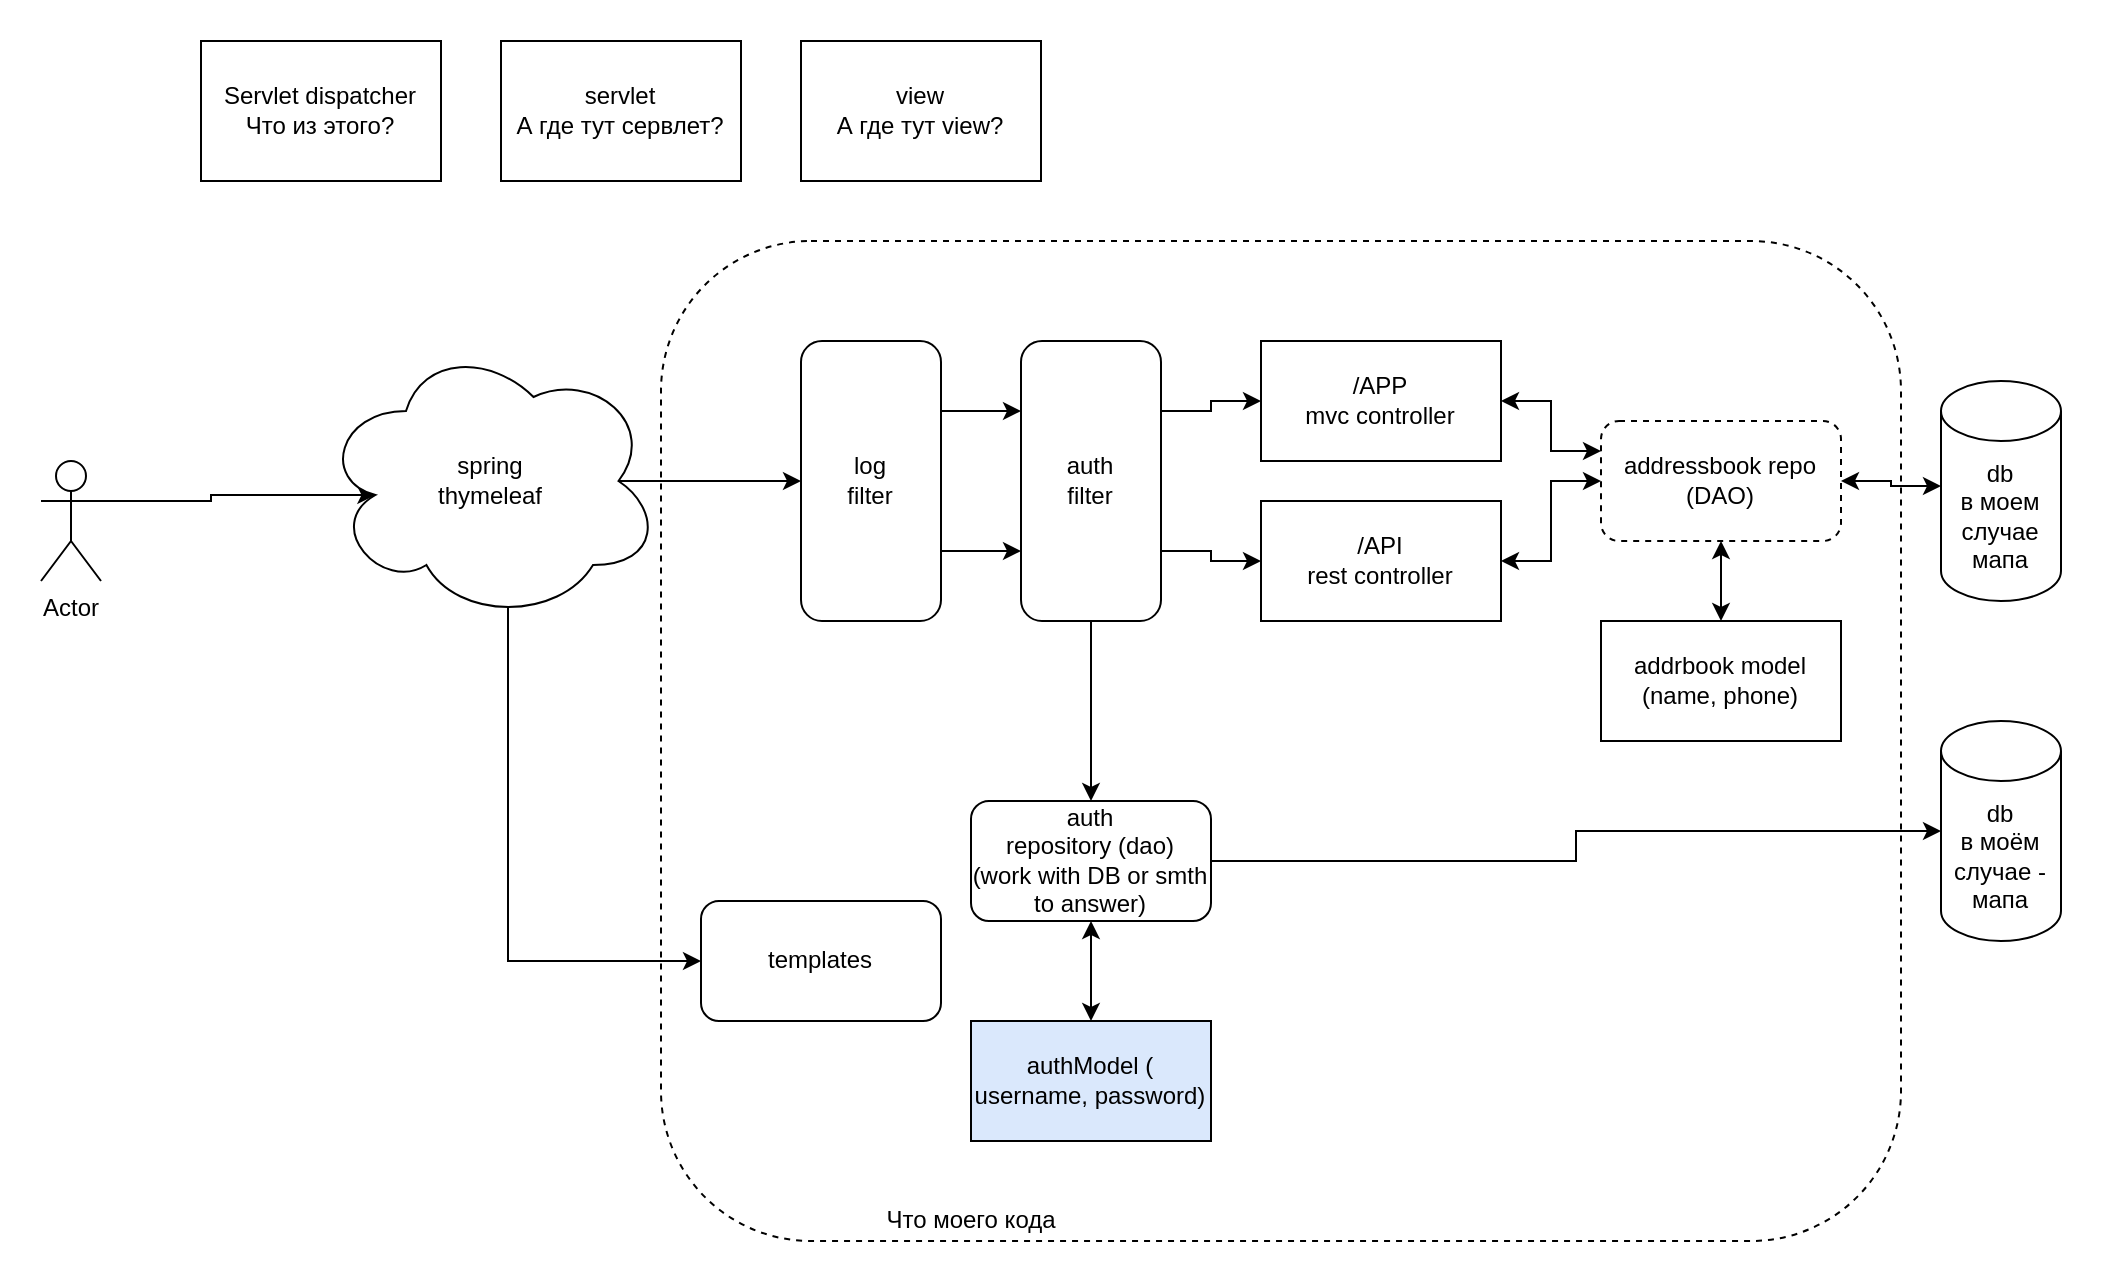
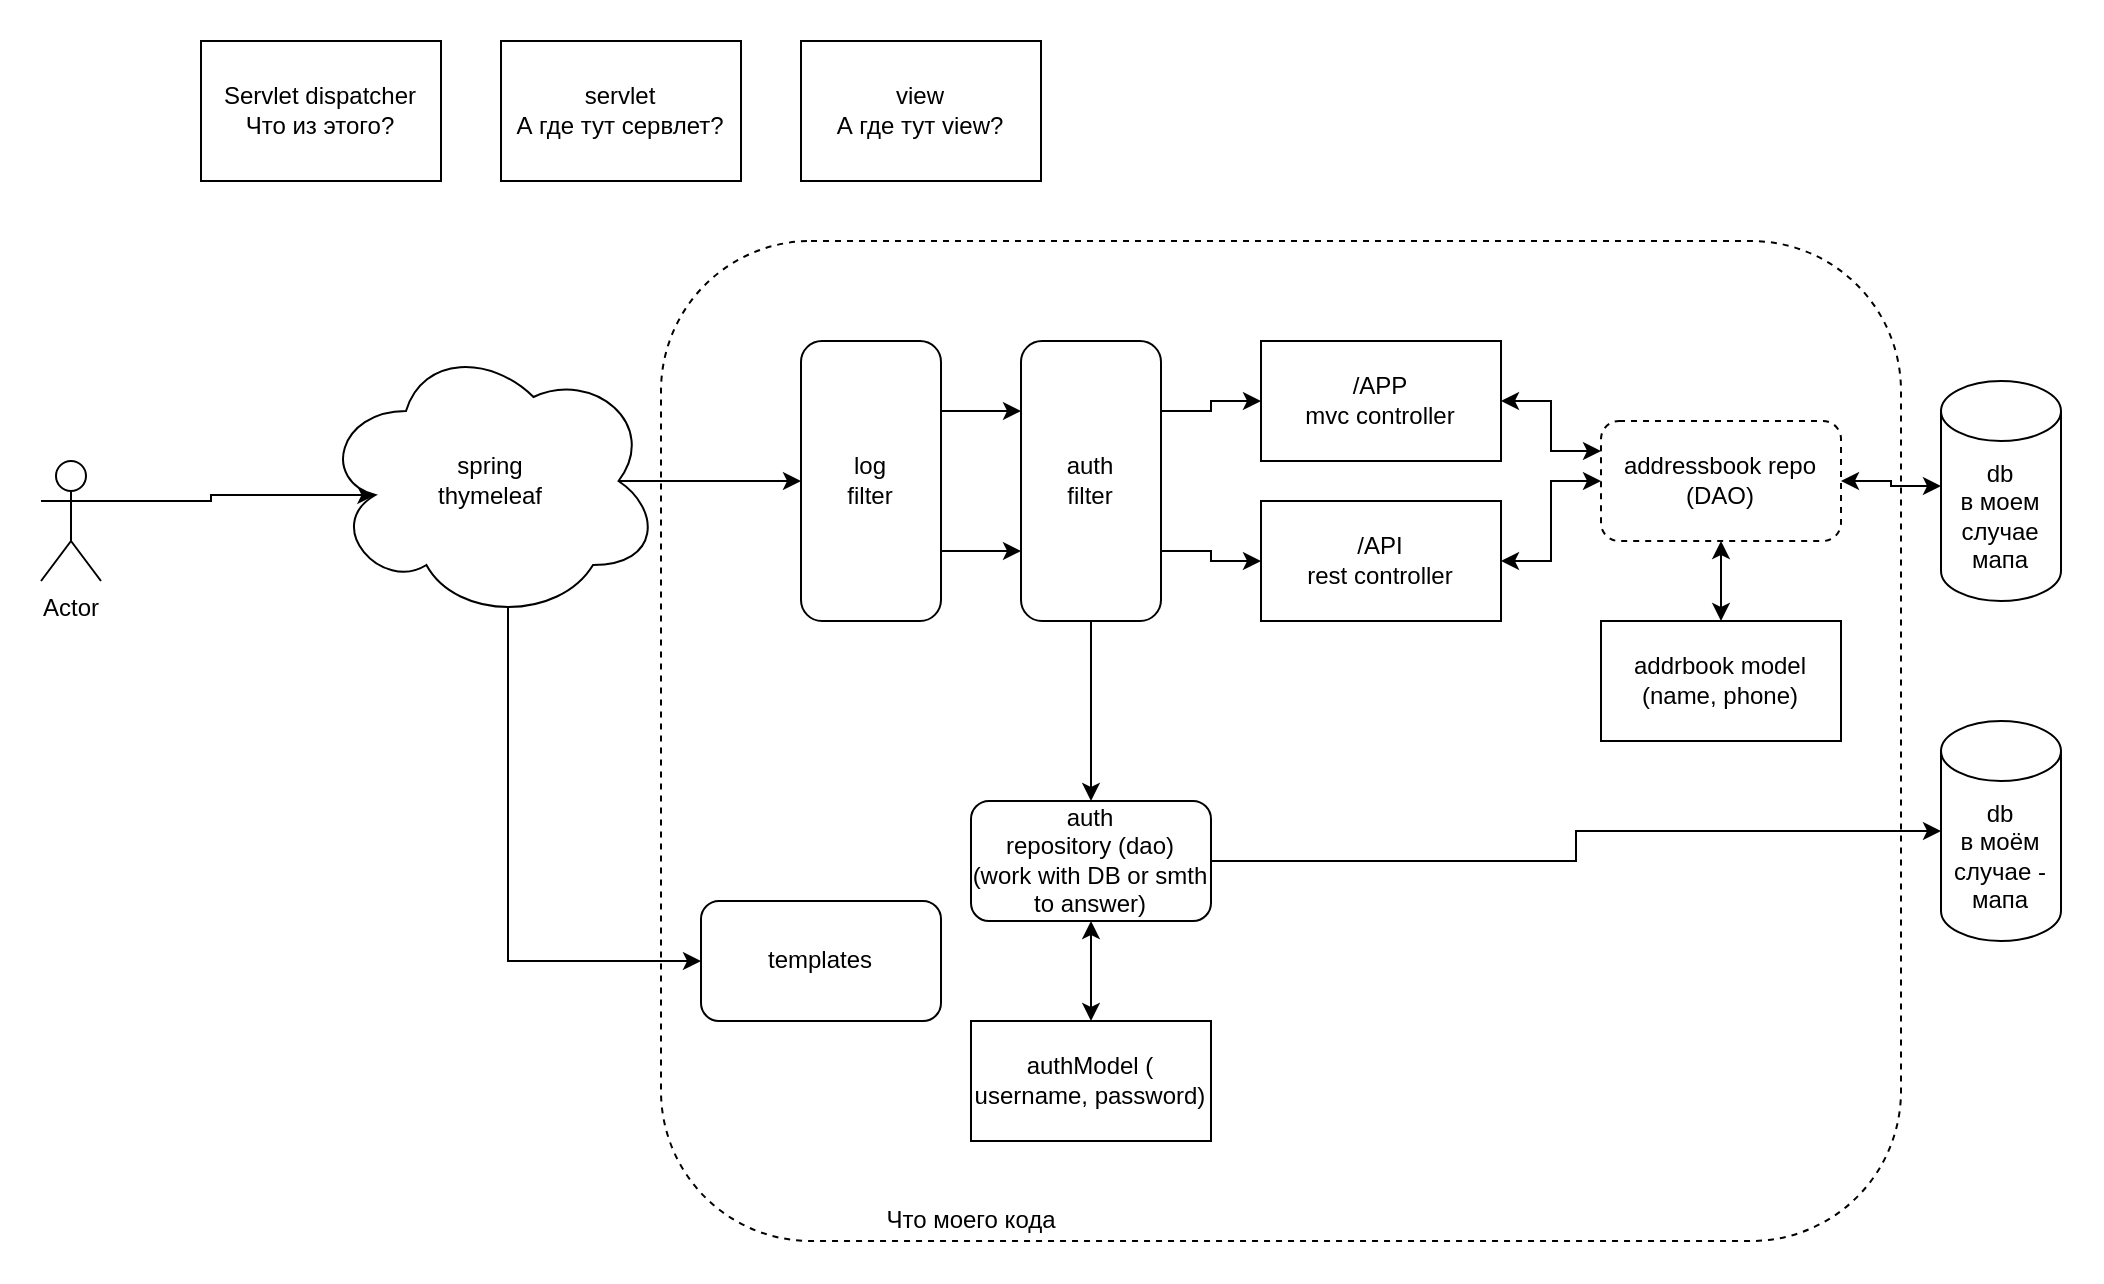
(1091, 1081) -> (1091, 1081)
